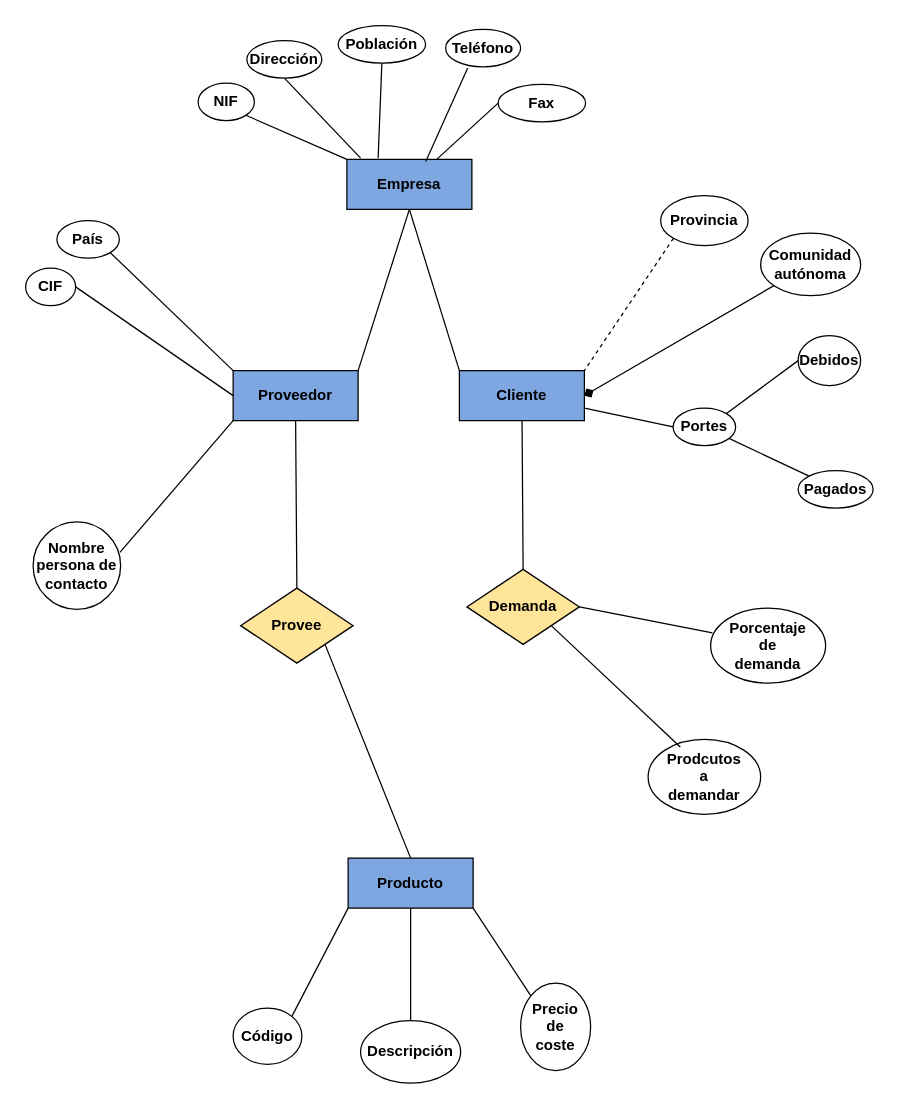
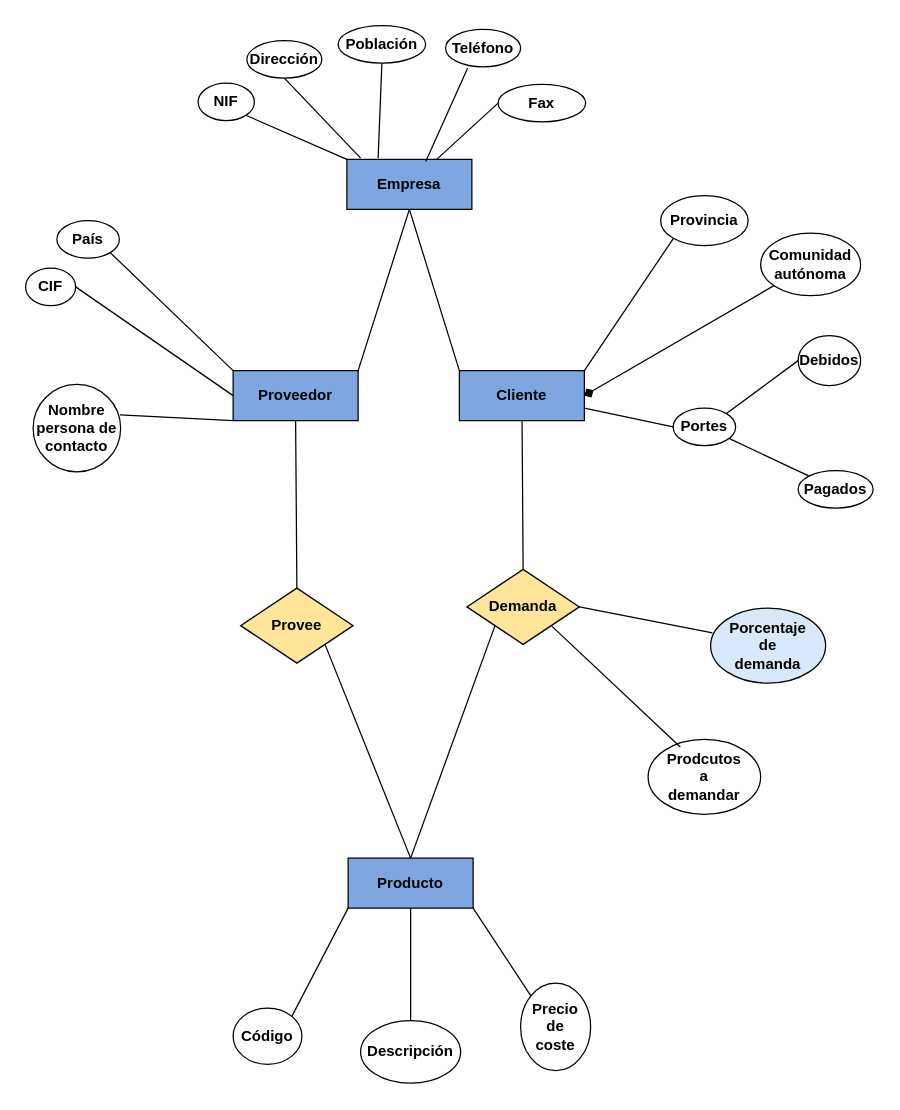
(629, 305) -> (629, 305)
(77, 566) -> (77, 428)
(768, 646) -> (768, 646)
none -> (453, 740)
